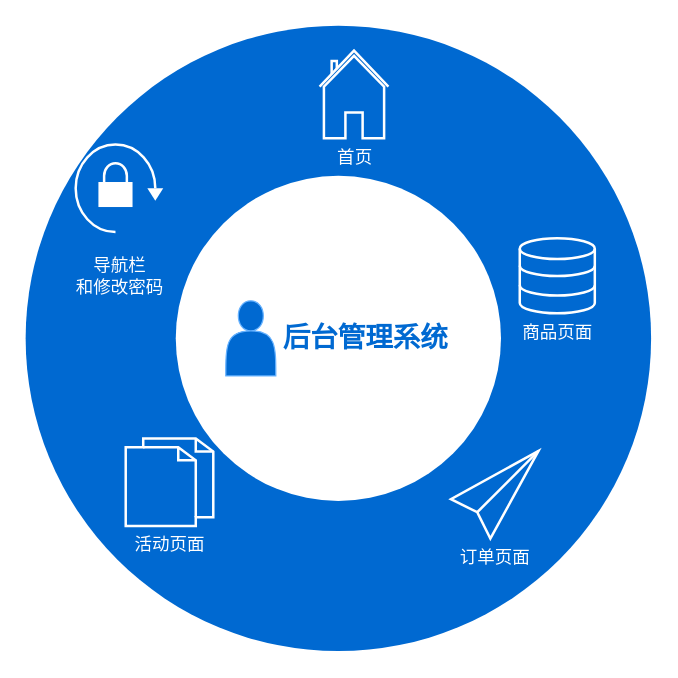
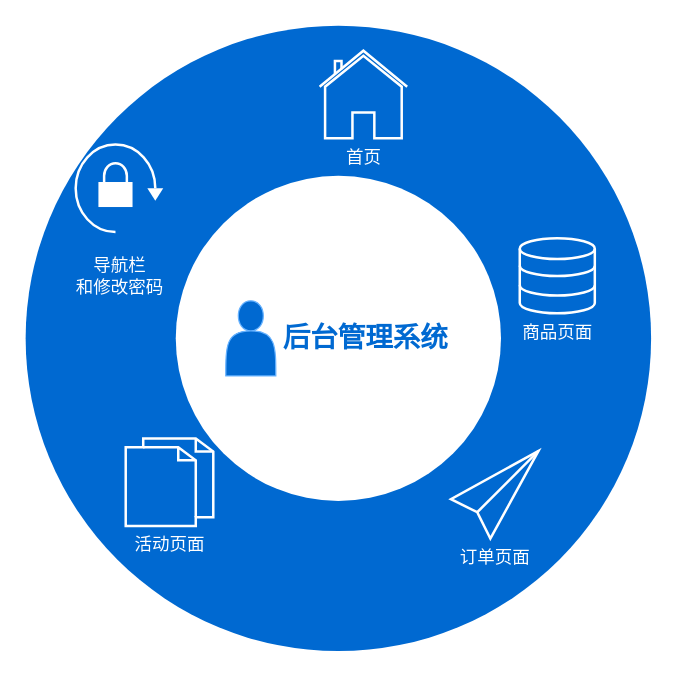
(354, 94) -> (363, 94)
